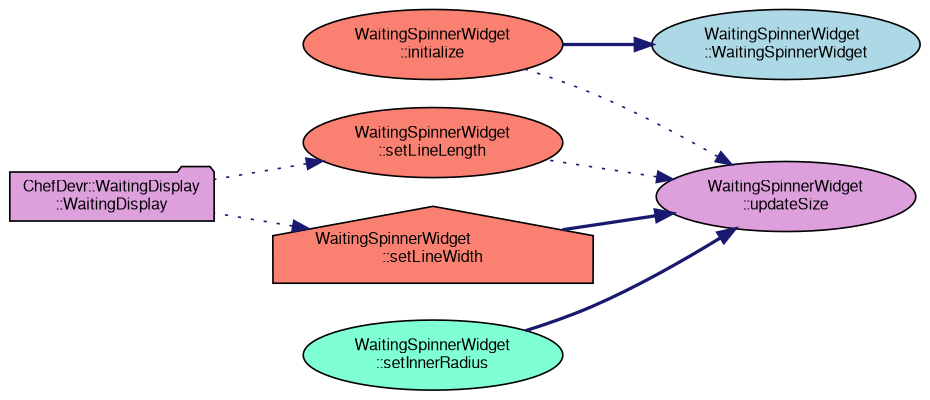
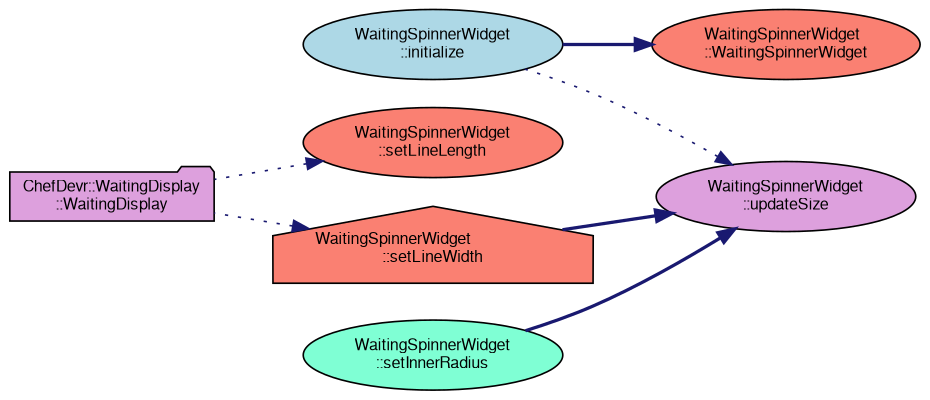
(433, 44) -> (433, 44)
(786, 44) -> (786, 44)
(601, 168) -> none
